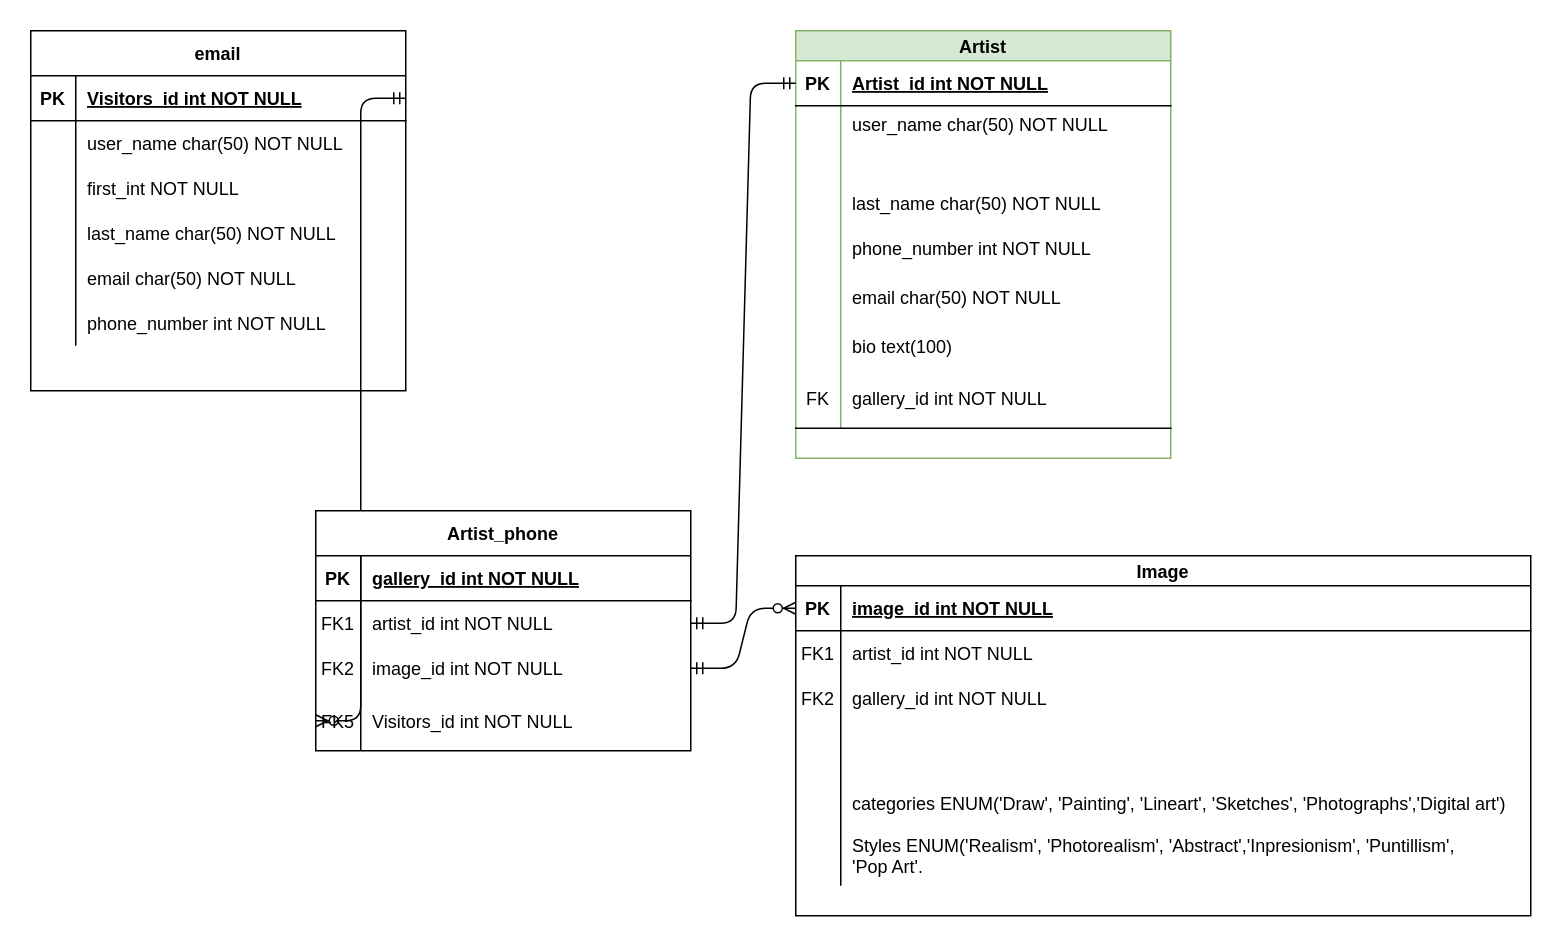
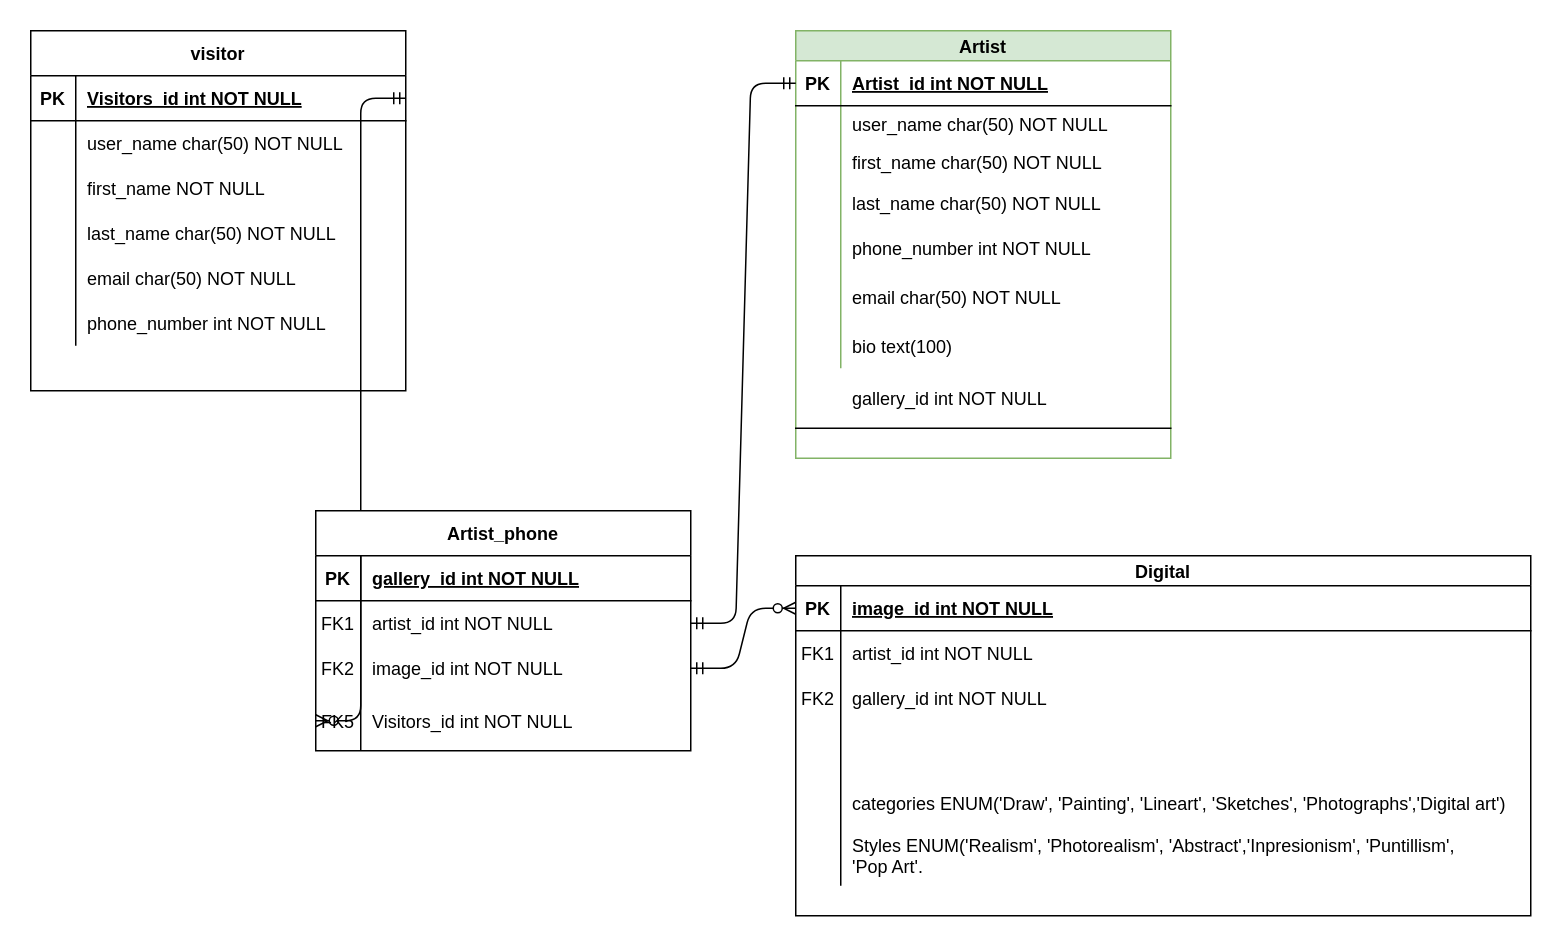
(218, 54) -> (218, 54)
none -> (1006, 162)
(168, 189) -> (176, 189)
(818, 398) -> none
(1163, 572) -> (1163, 572)
